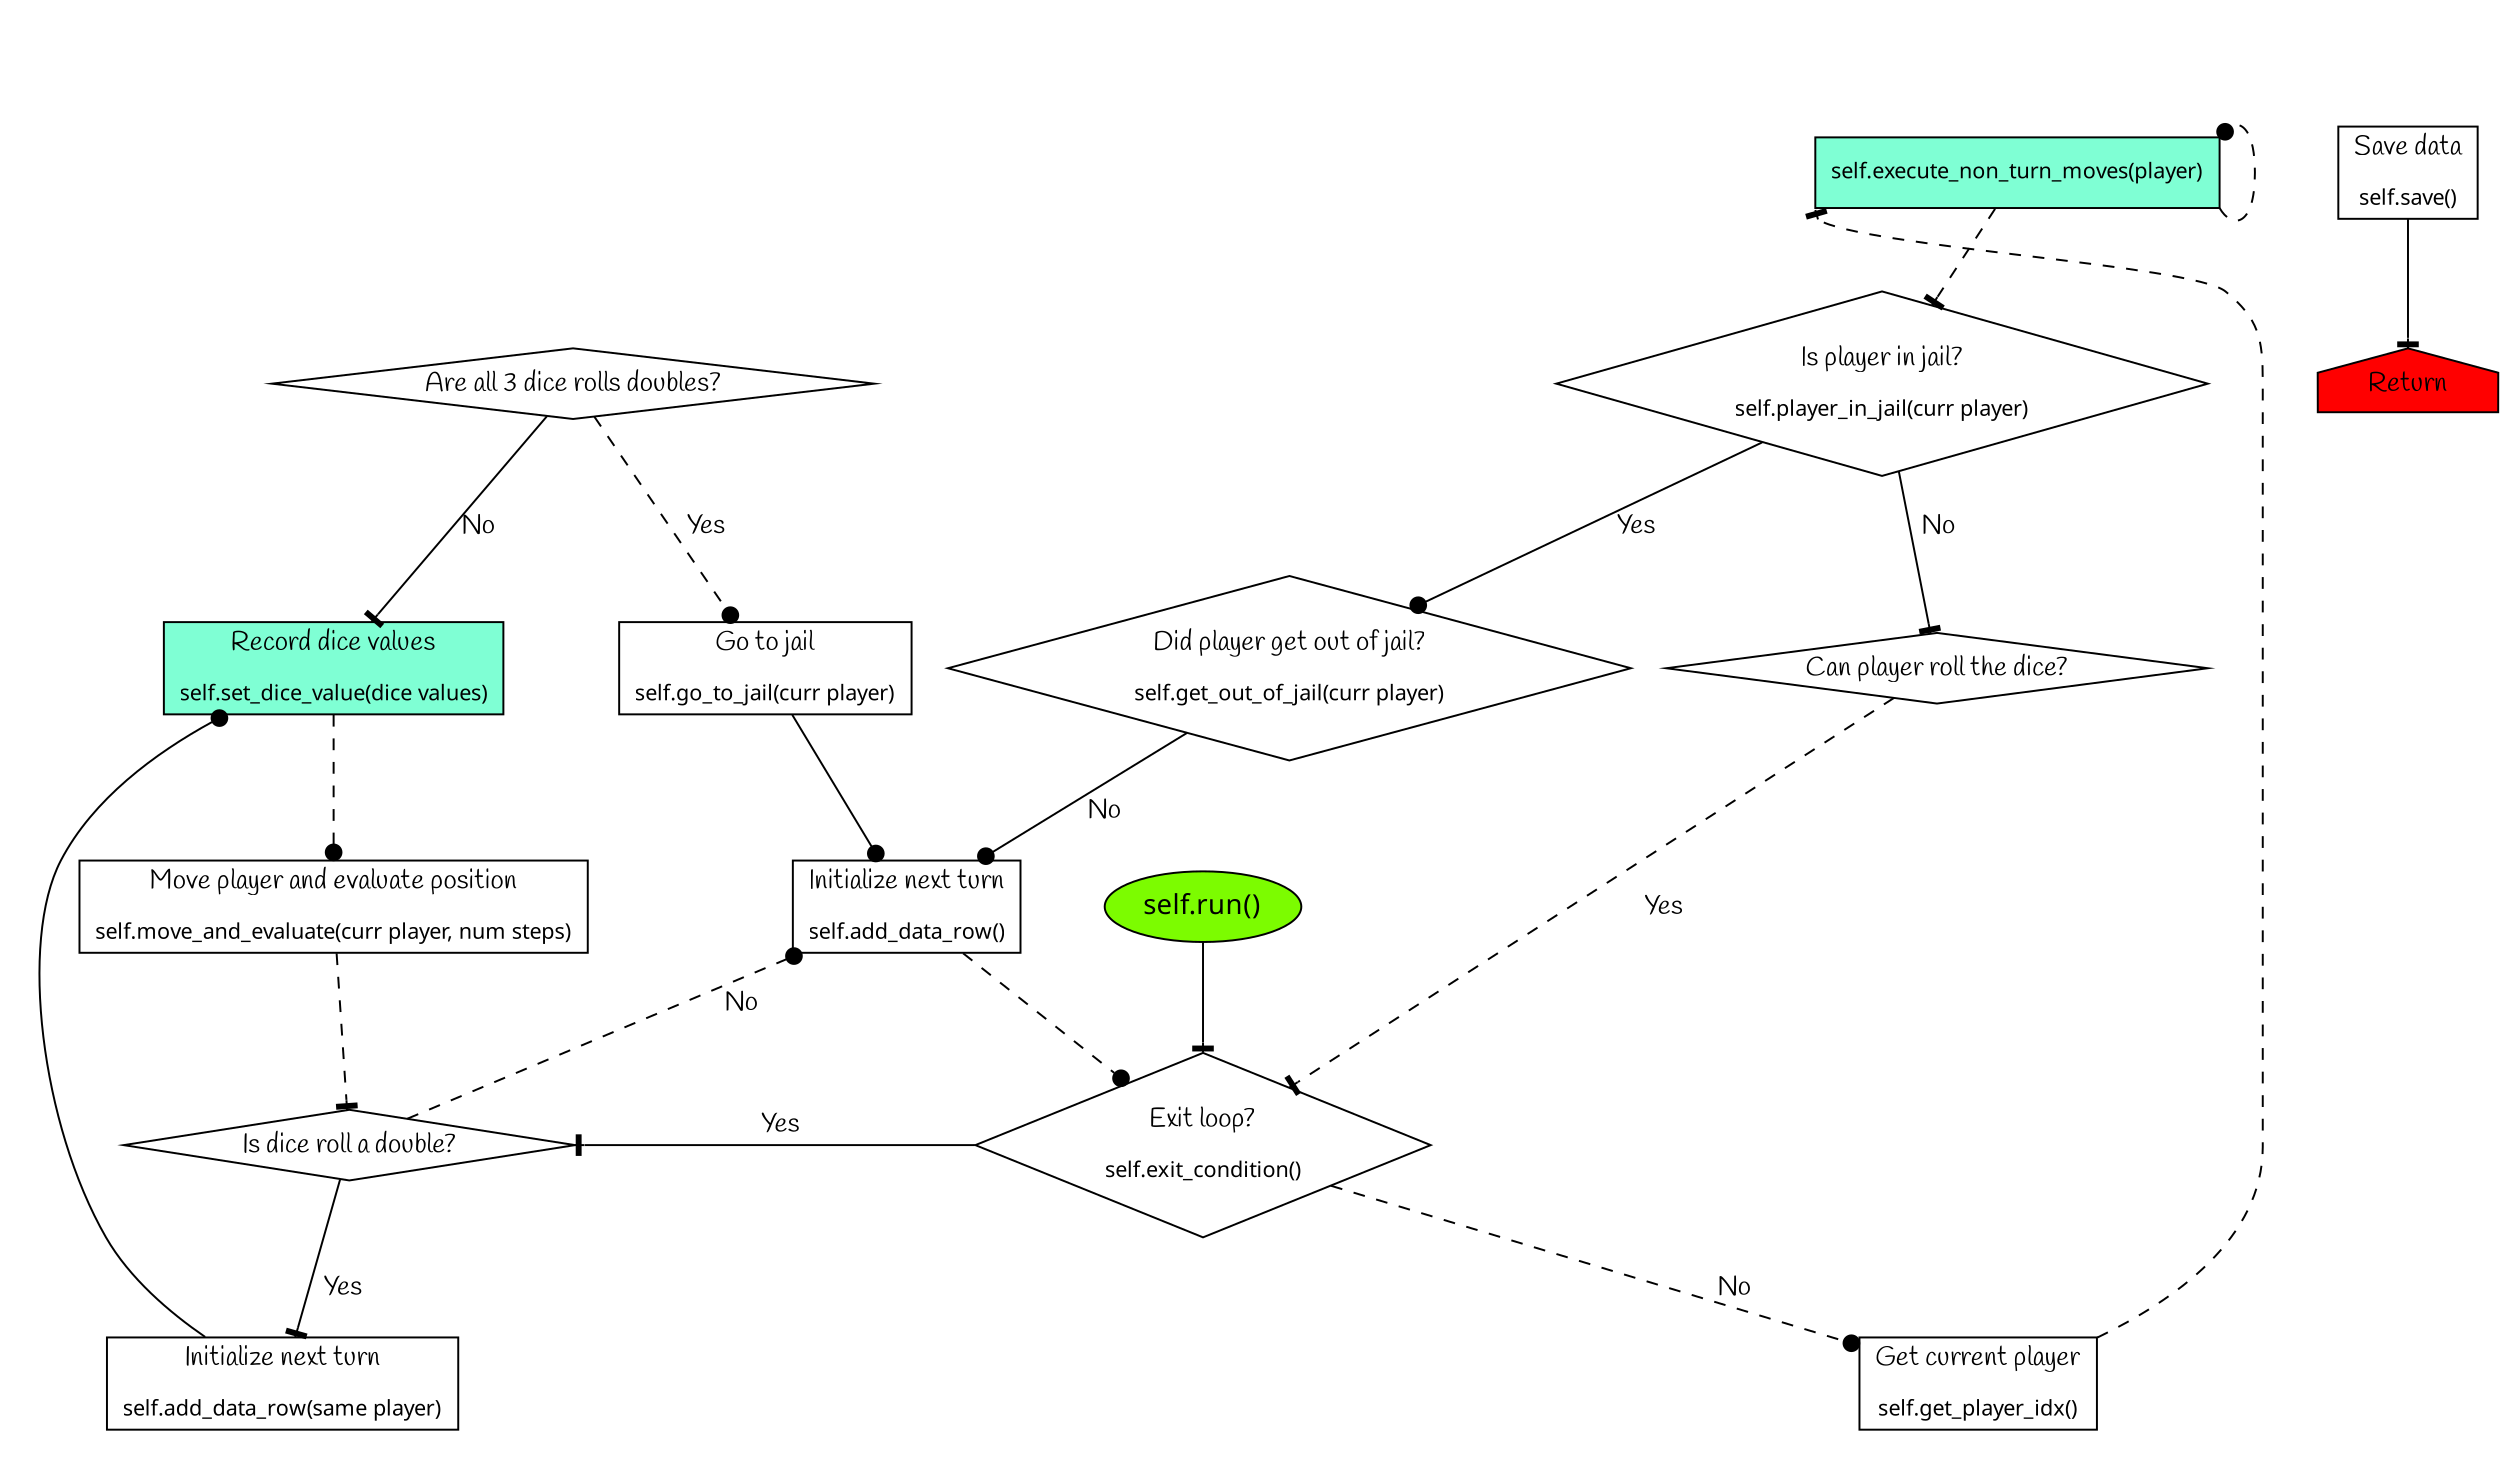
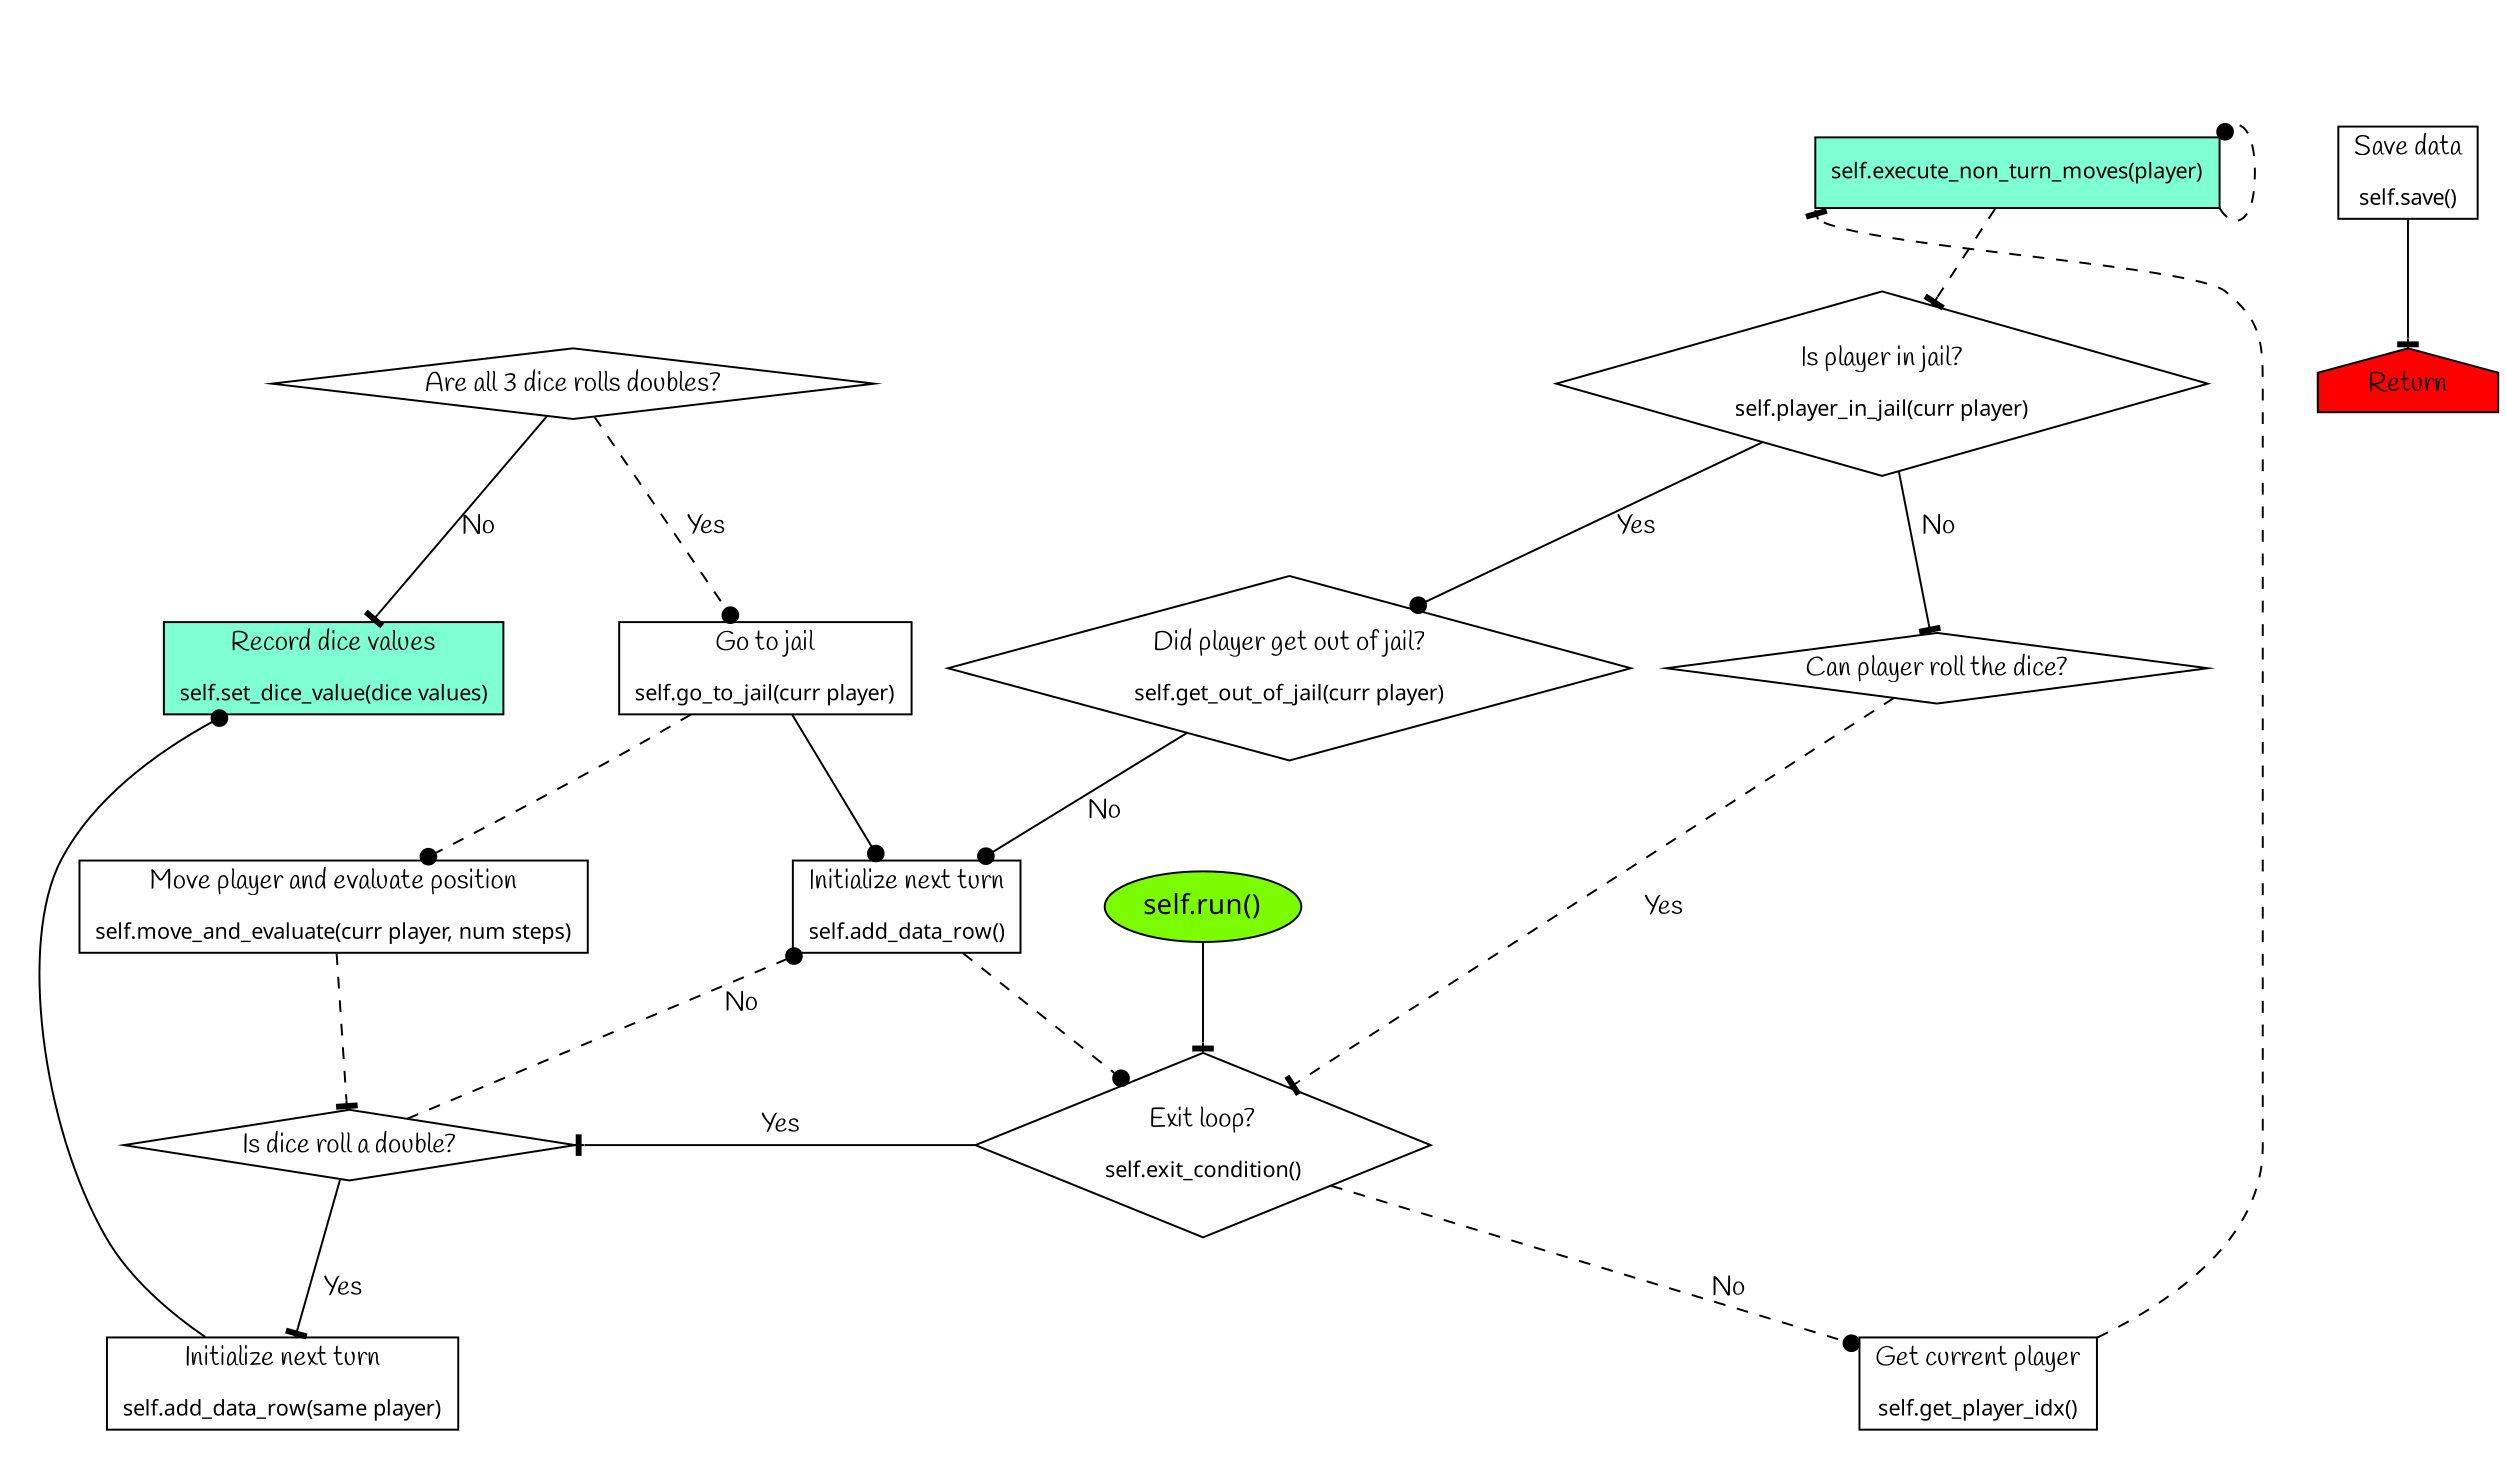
(334, 780) -> (564, 785)
(1729, 1287) -> (1729, 1287)
